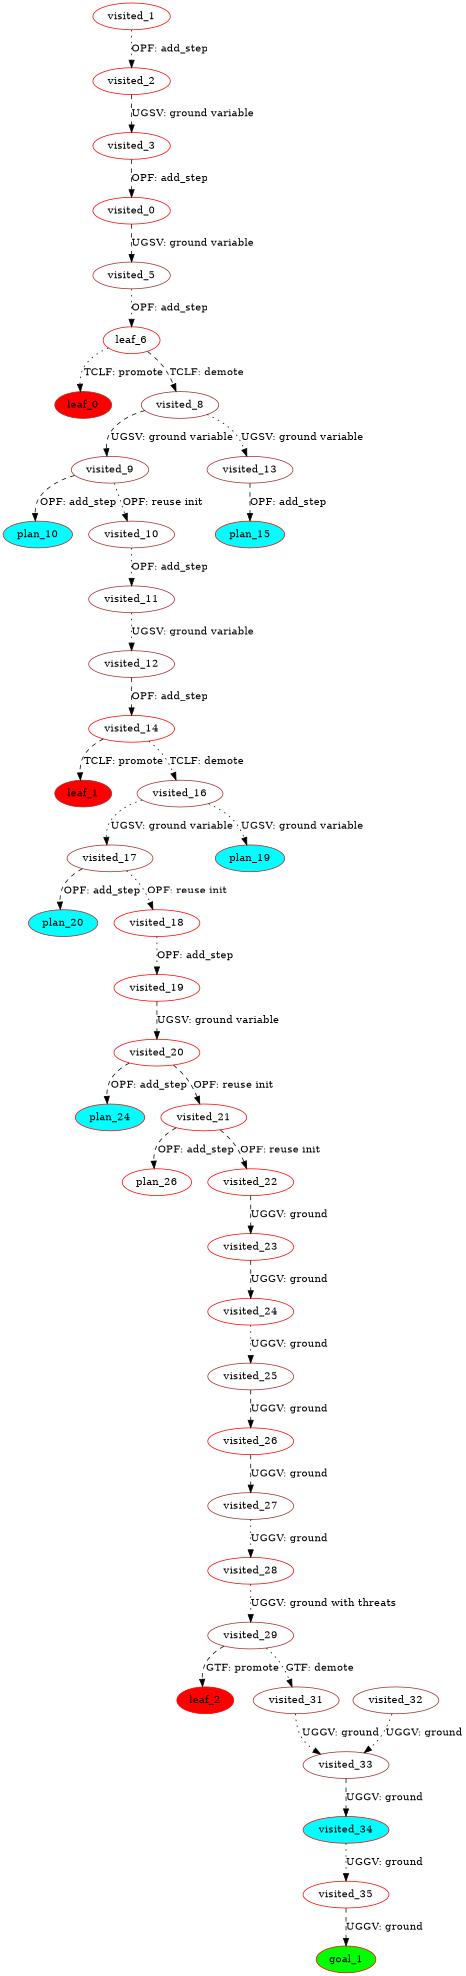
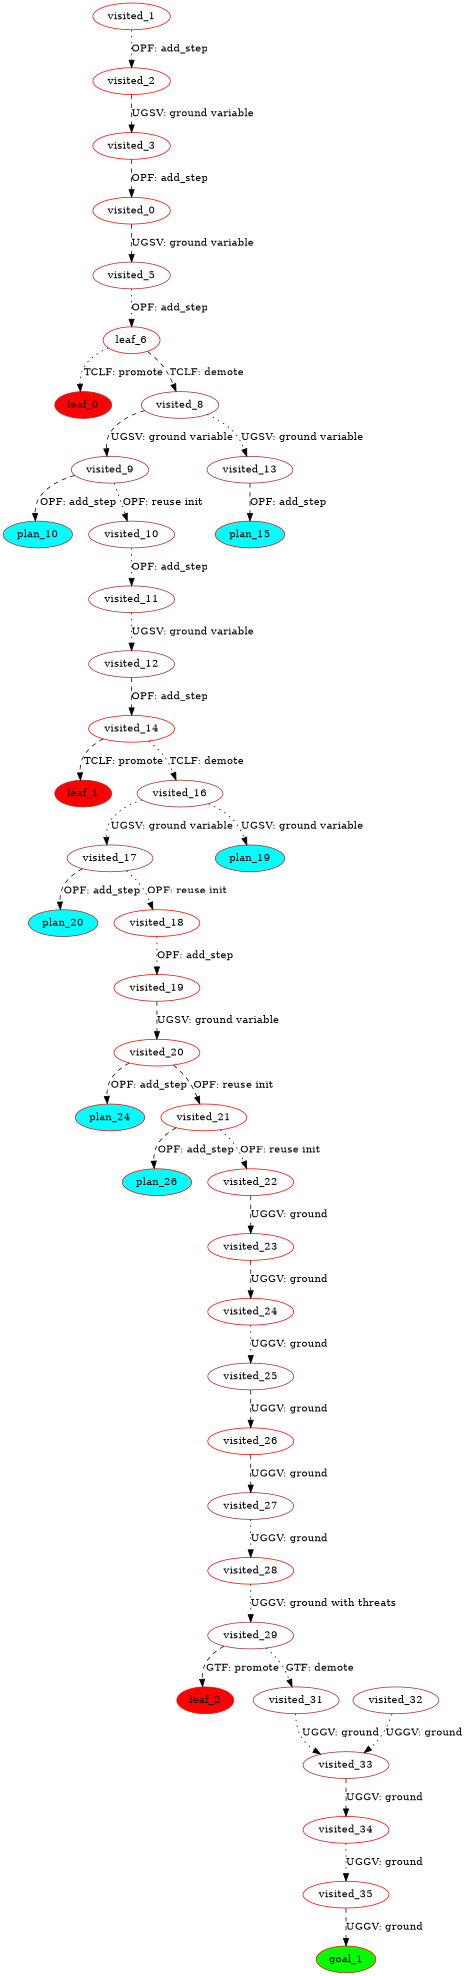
(234, 1144) -> (234, 1144)
(157, 1182) -> (157, 1182)
(346, 1830) -> (346, 1830)
